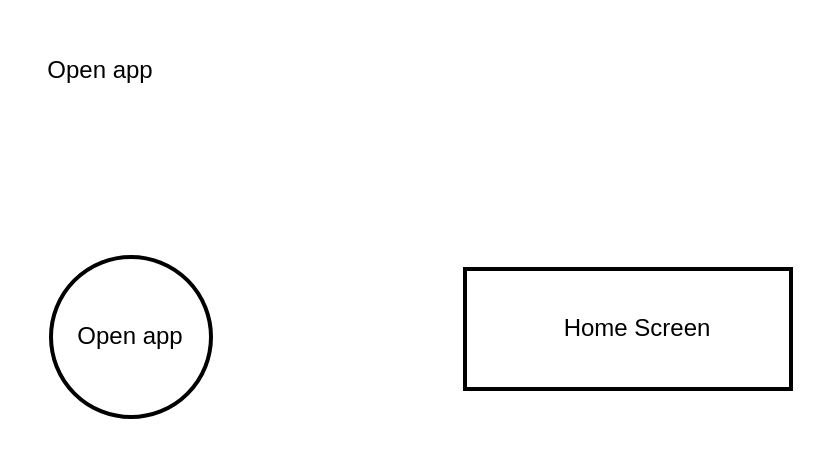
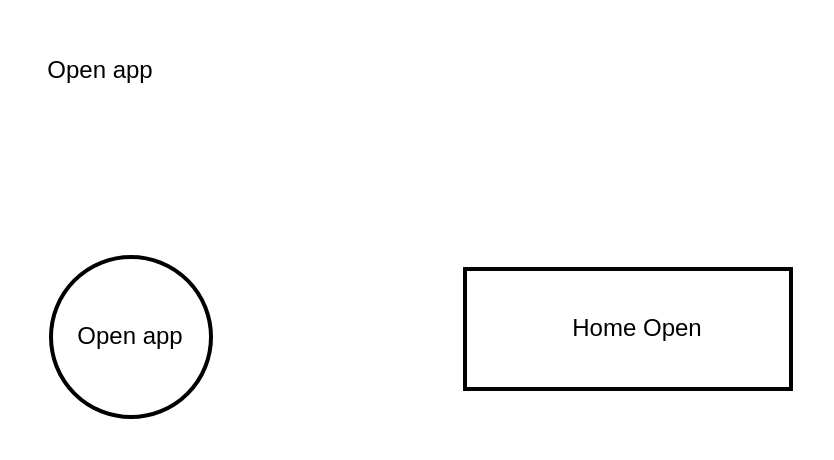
(638, 329) -> (638, 329)
